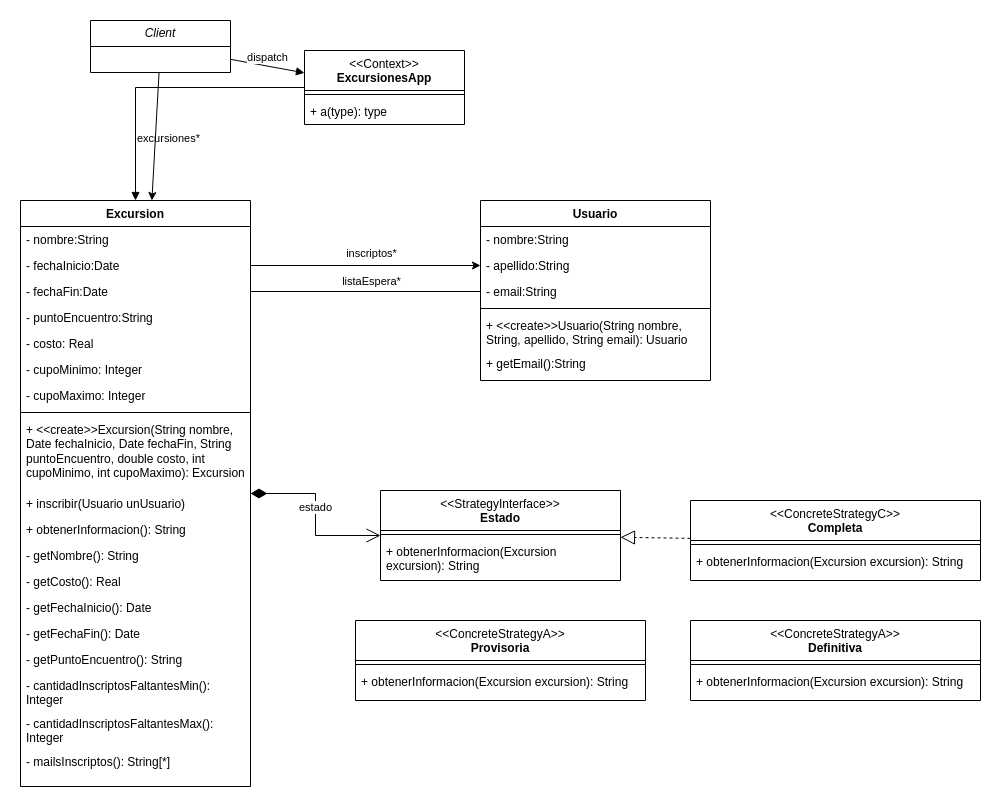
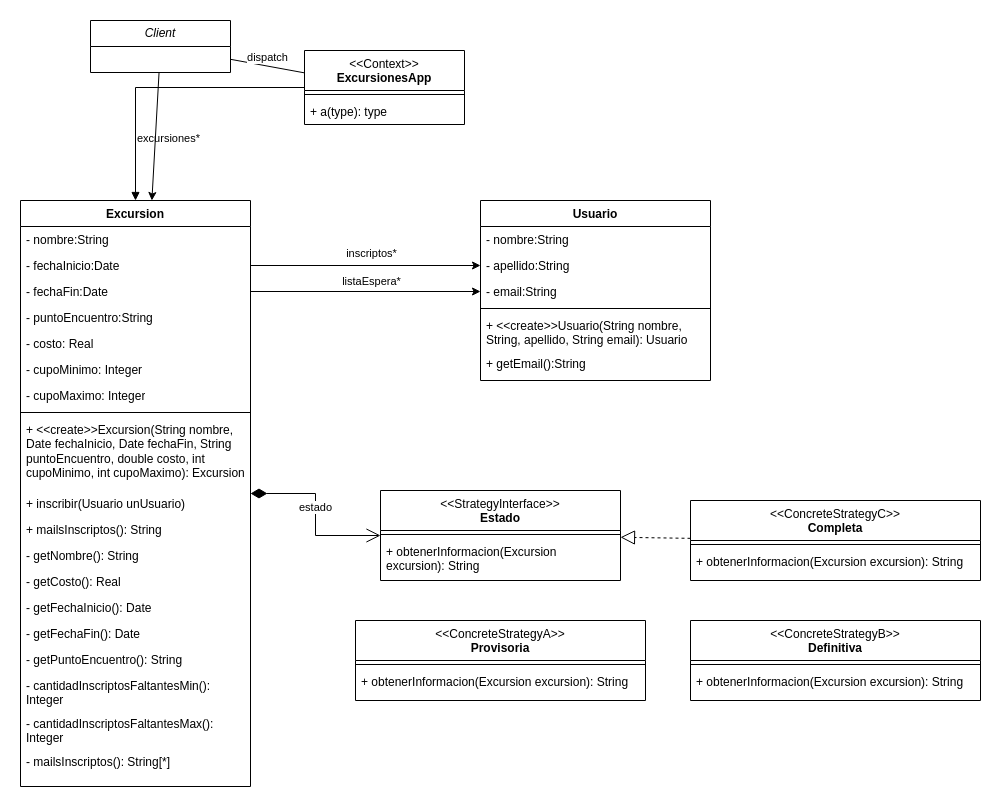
(295, 71) -> (299, 72)
(474, 292) -> (472, 292)
(120, 531) -> (106, 531)
(836, 642) -> (836, 642)
